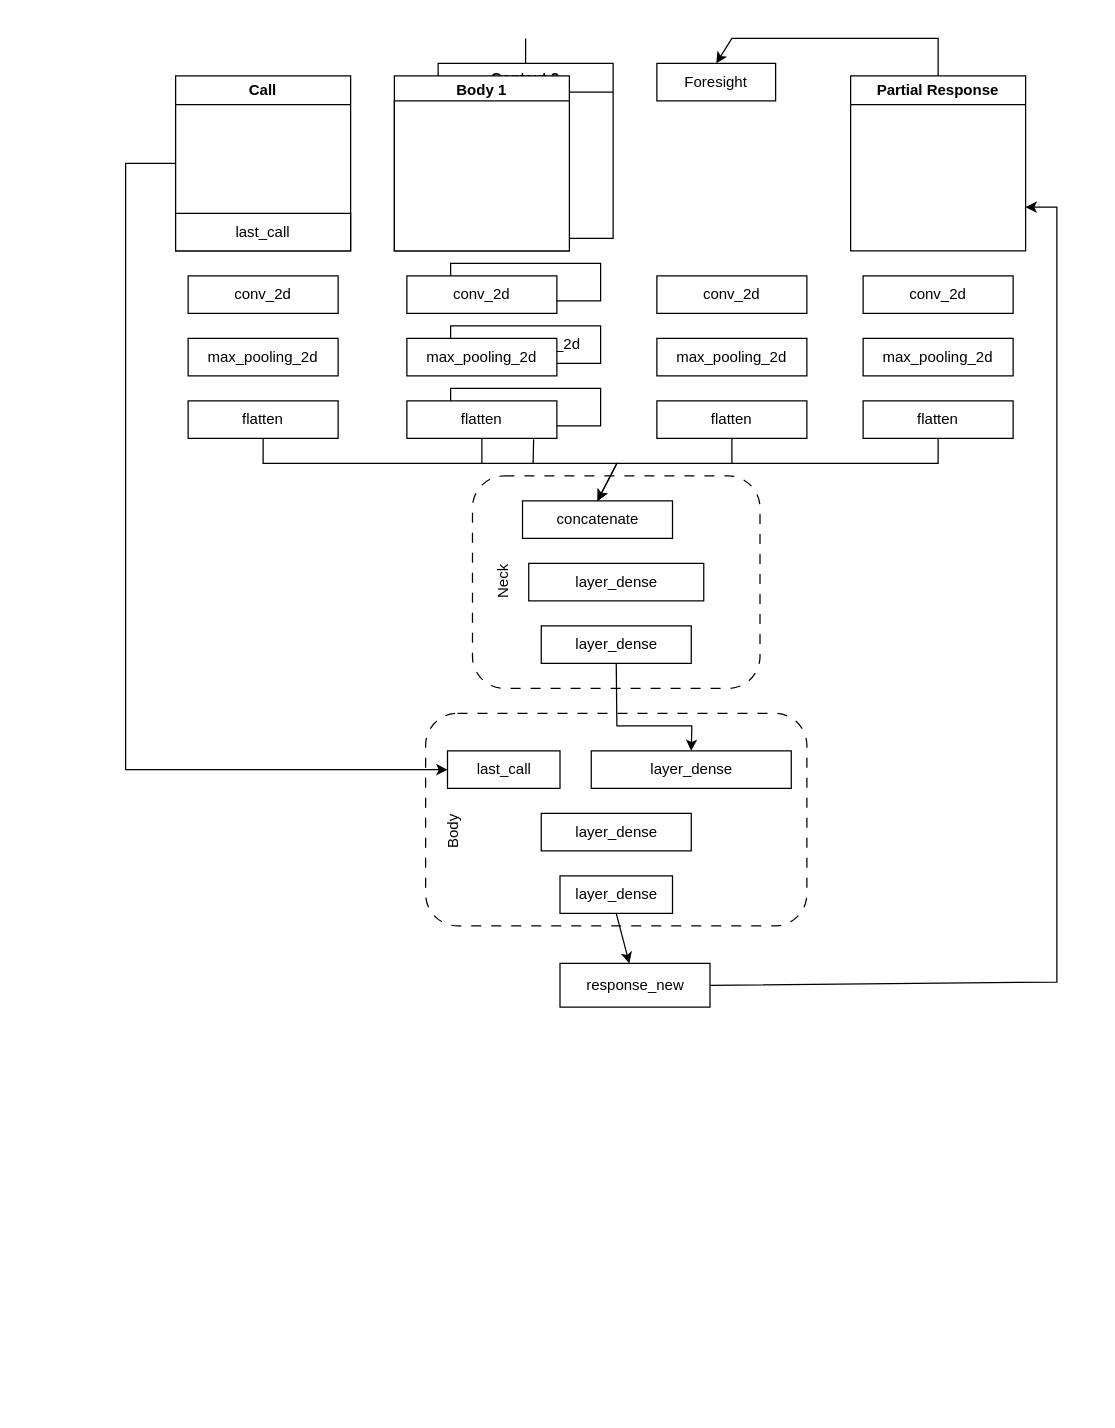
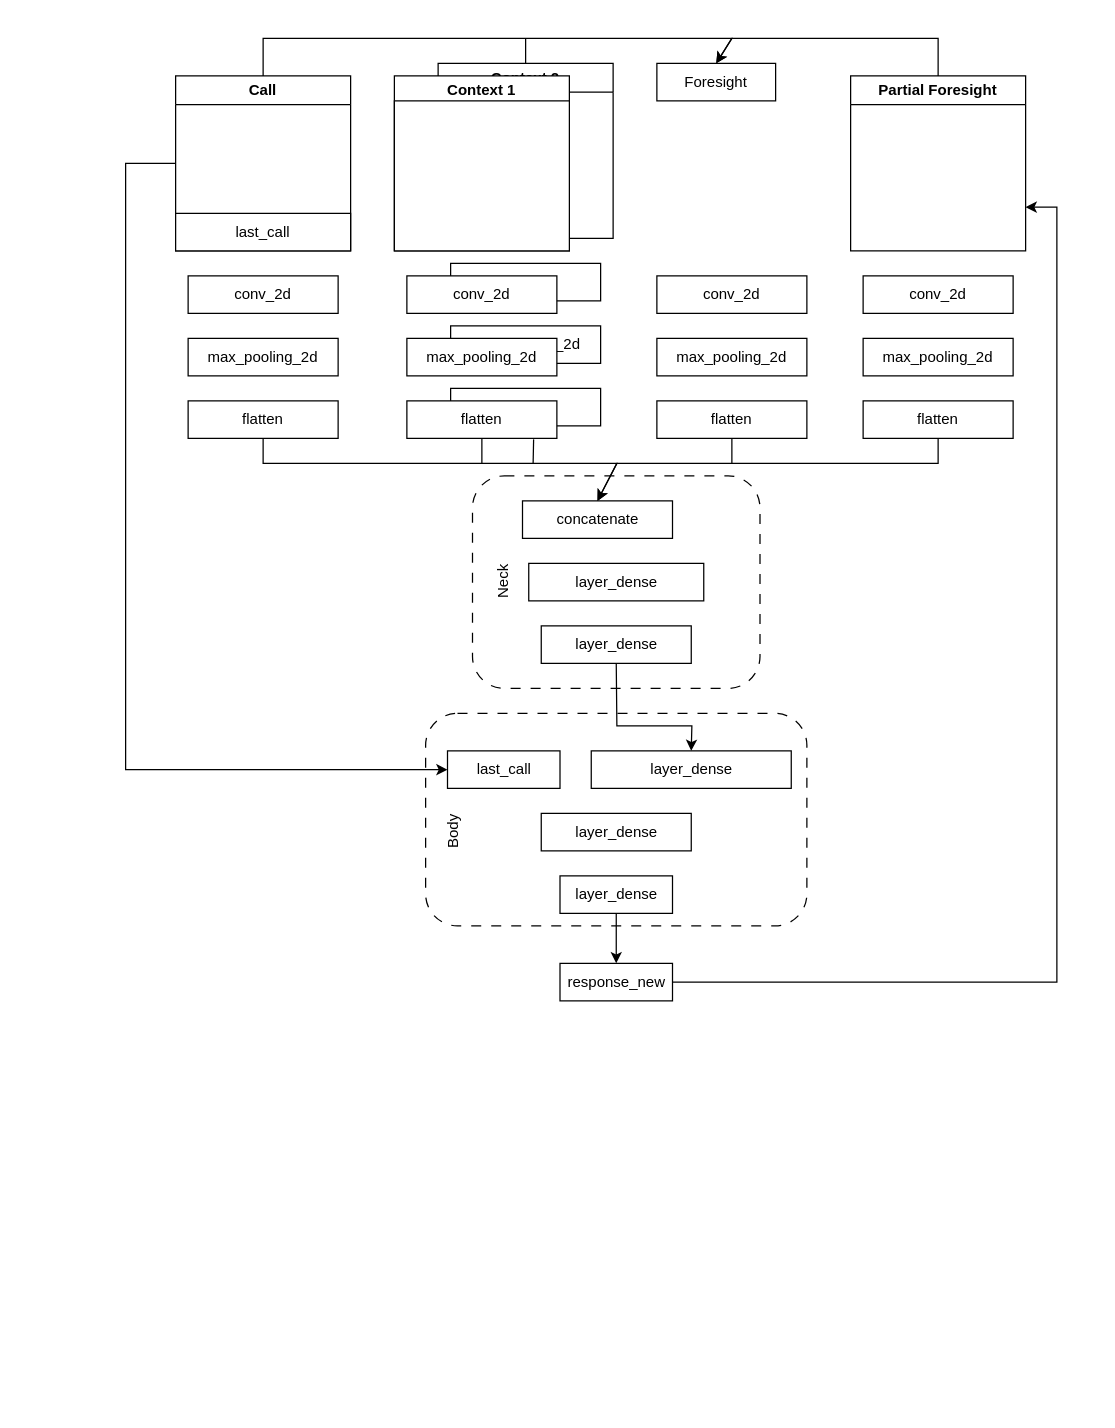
none -> (476, 38)
(482, 91) -> (482, 91)
(938, 91) -> (938, 91)
(635, 985) -> (616, 982)
